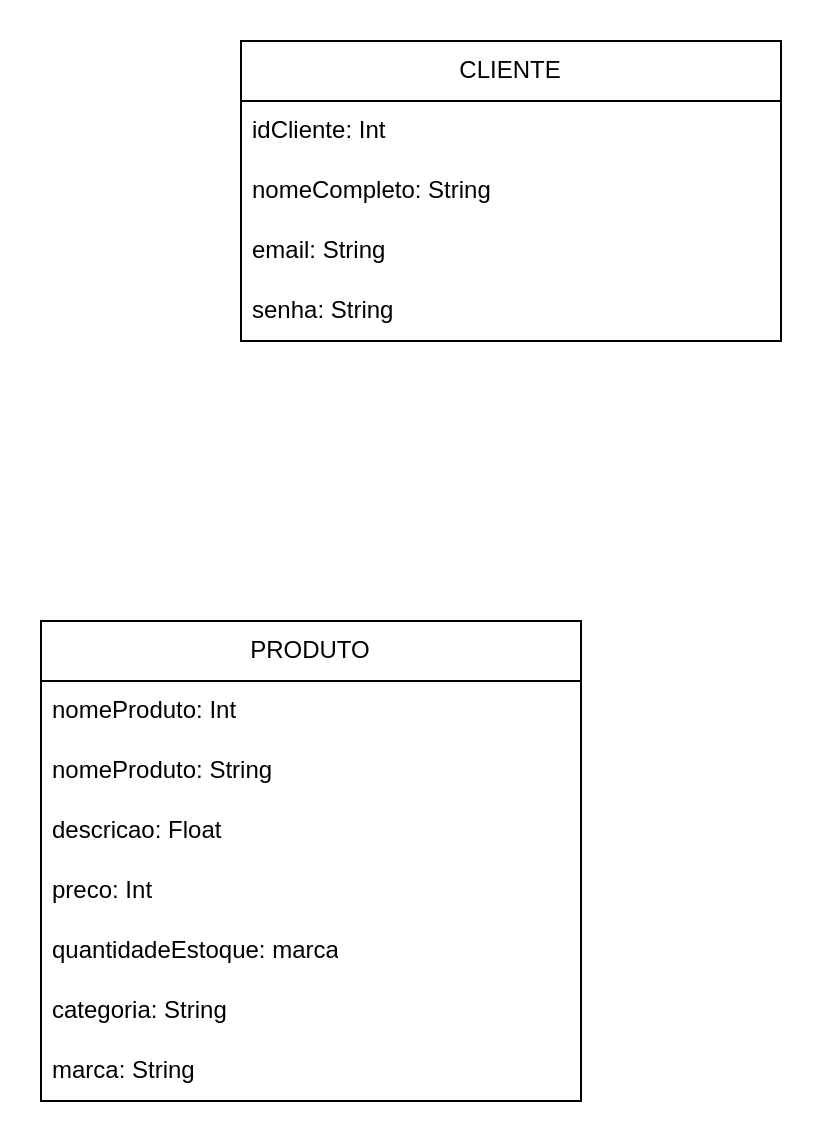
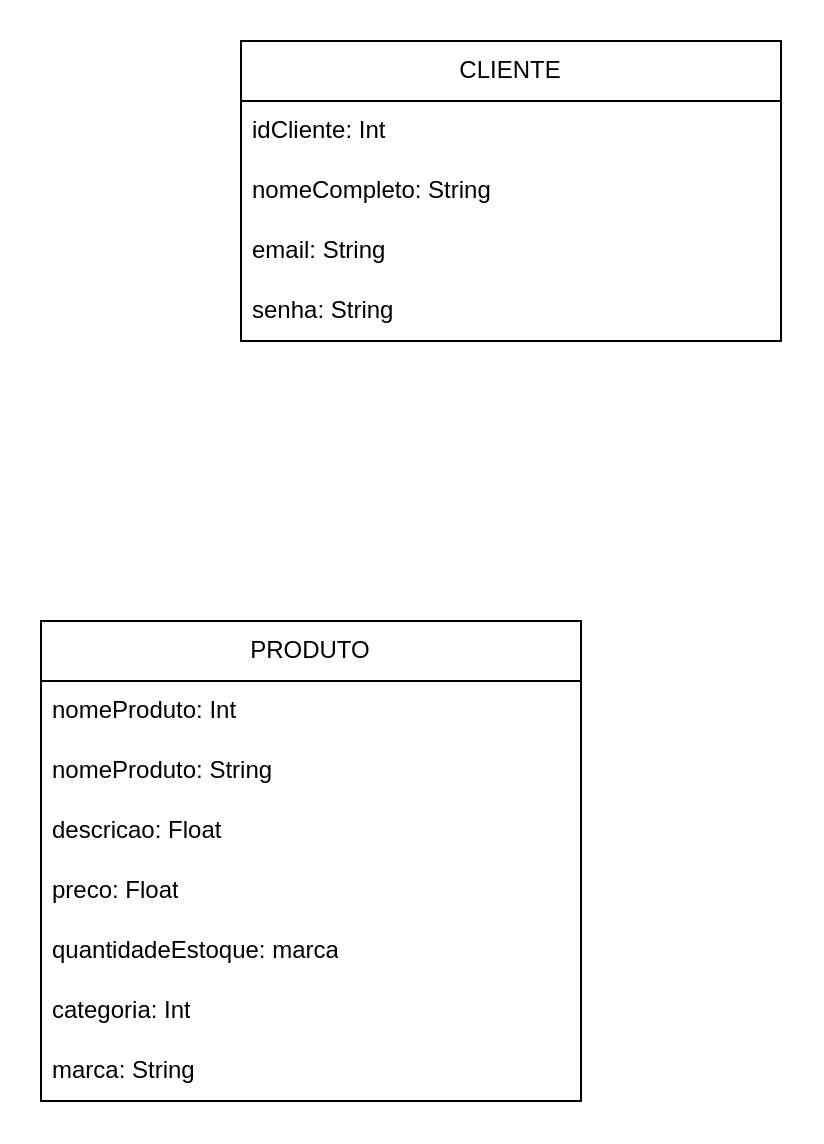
(114, 891) -> (124, 891)
(155, 1011) -> (138, 1011)
